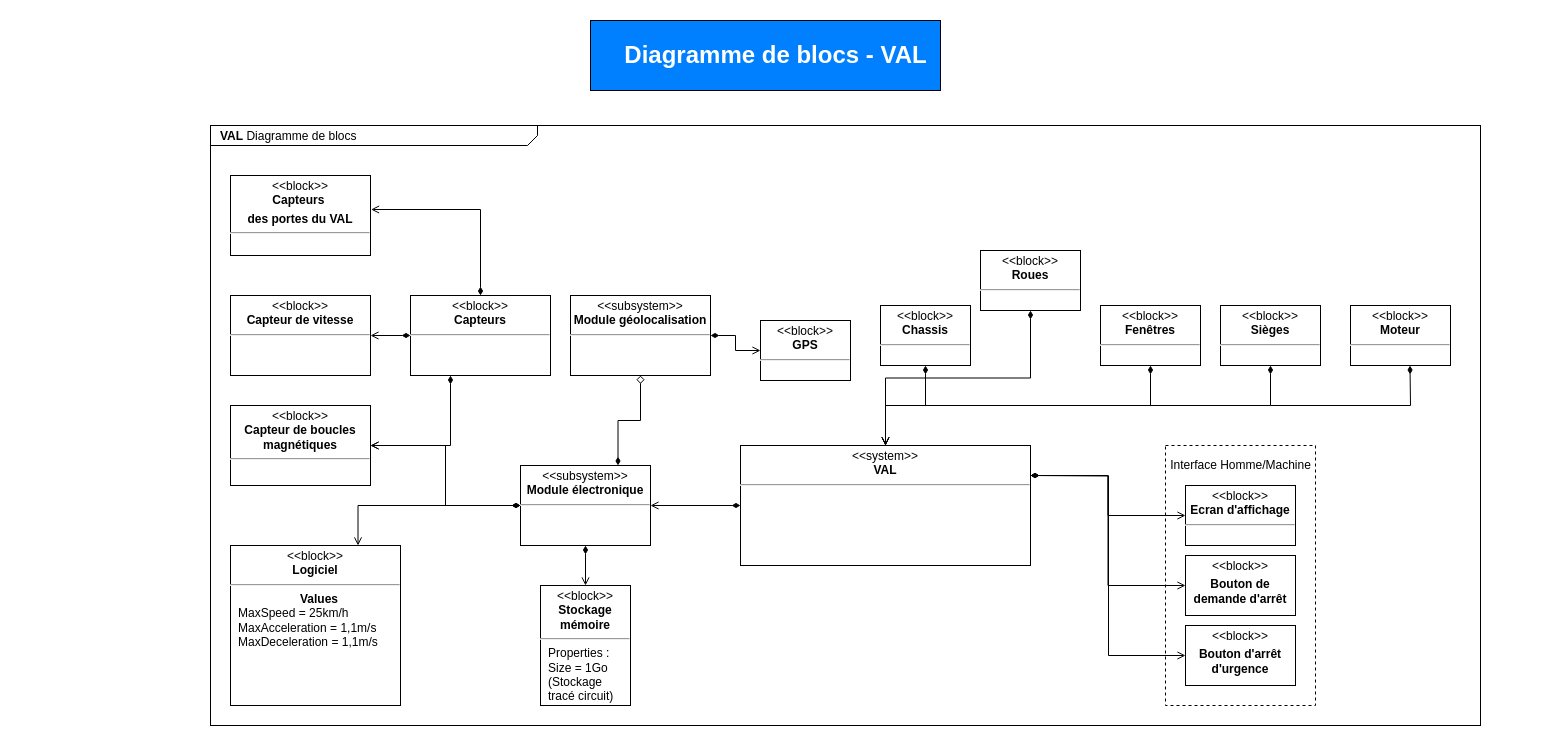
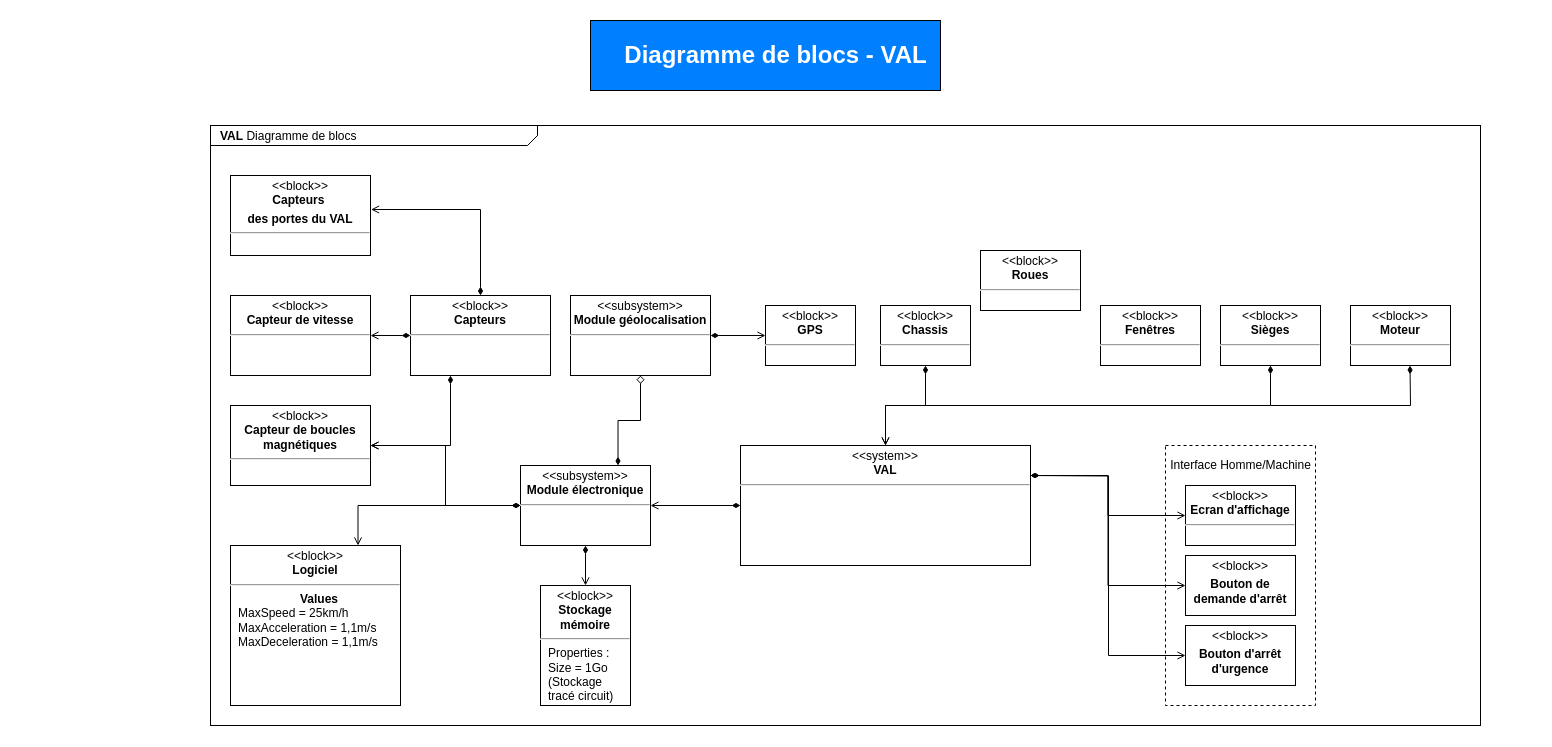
(806, 351) -> (811, 336)
(976, 378) -> none
(1151, 388) -> none
